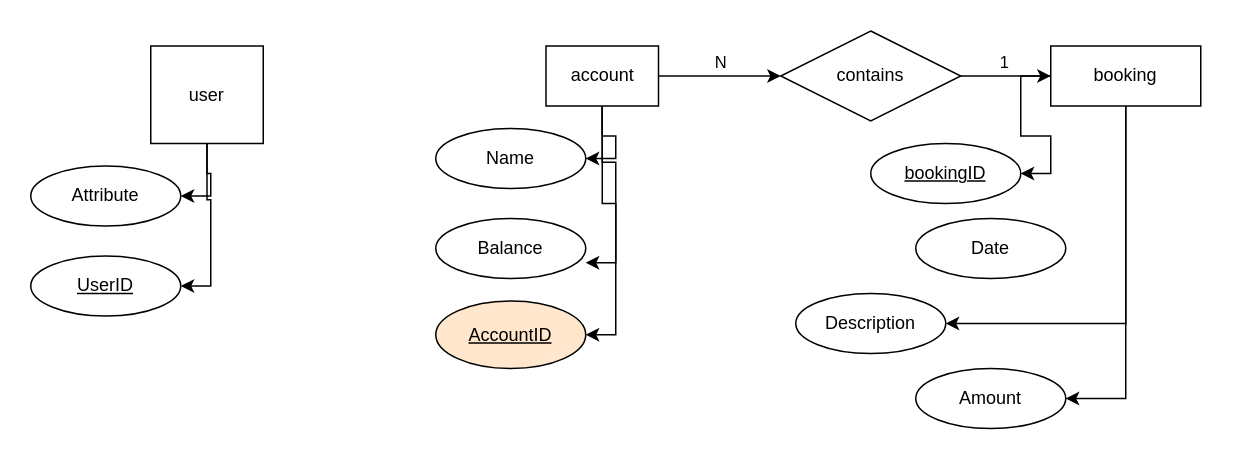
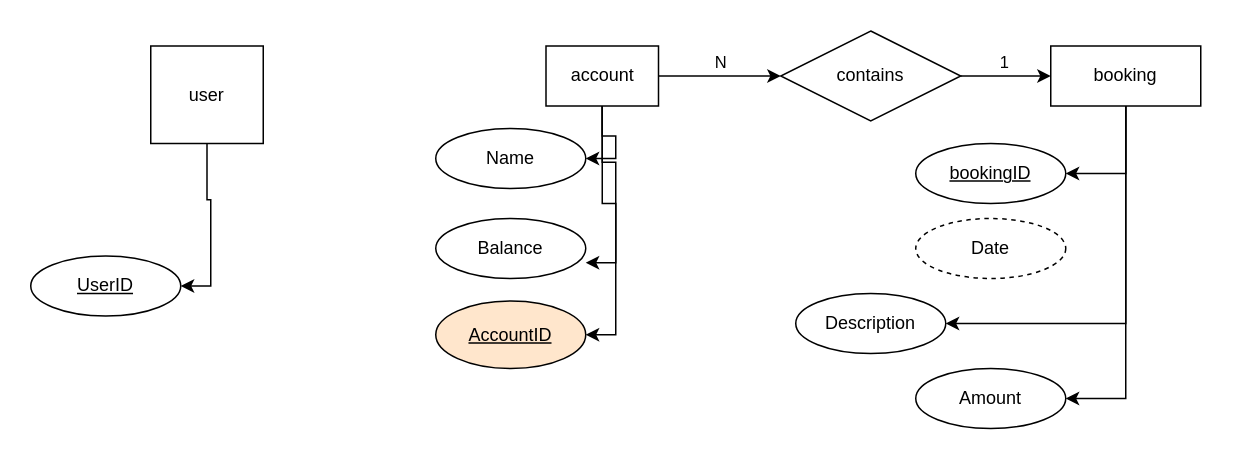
(946, 173) -> (991, 173)
(211, 194) -> none
(106, 196) -> none
(991, 248) -> (991, 248)
